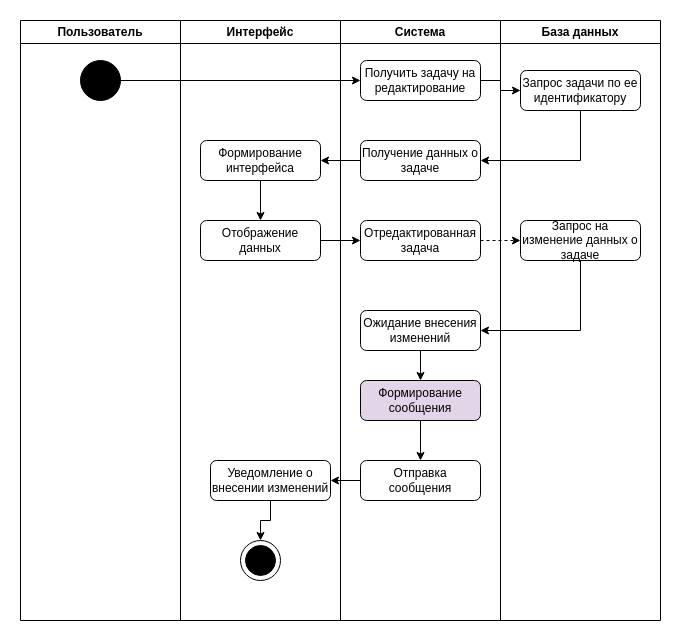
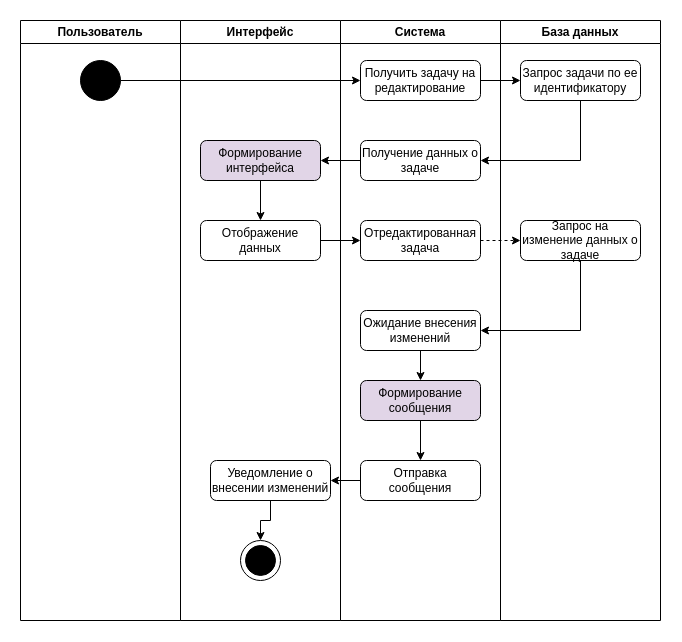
(581, 91) -> (581, 81)
(261, 161) -> (261, 161)
